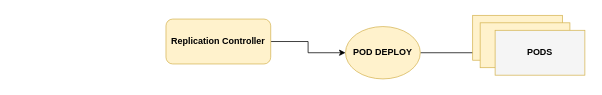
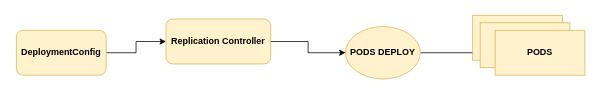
none -> (135, 50)
none -> (60, 53)
(383, 53) -> (383, 53)
(540, 53) -> (540, 53)
